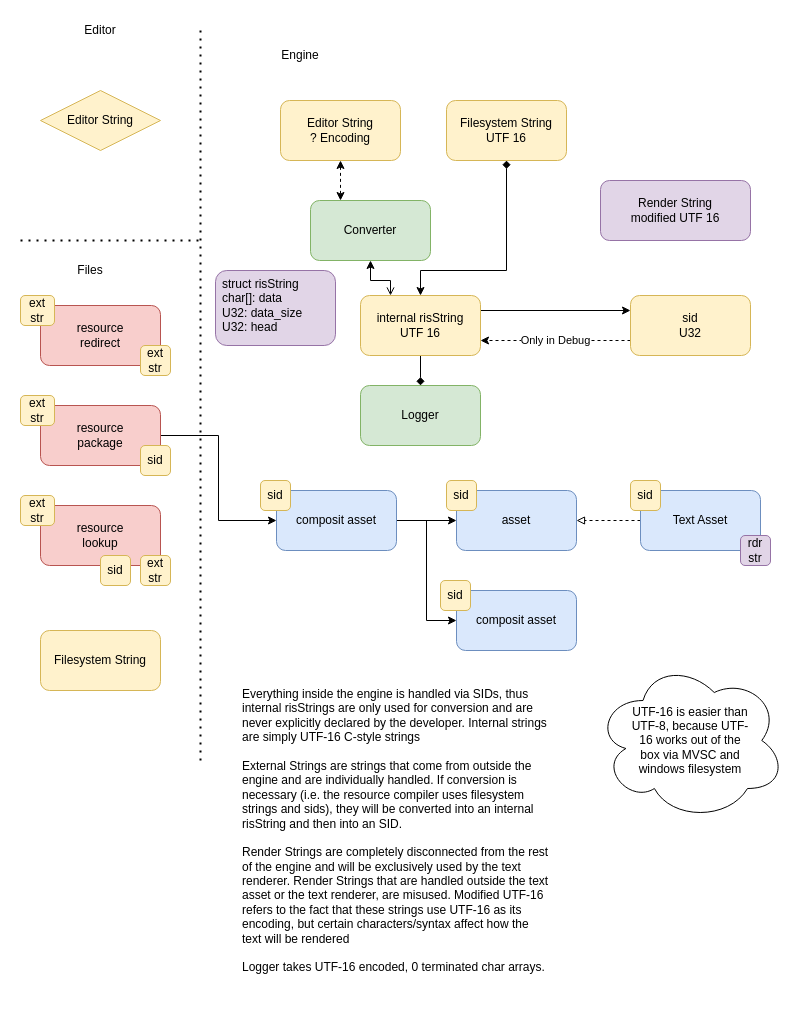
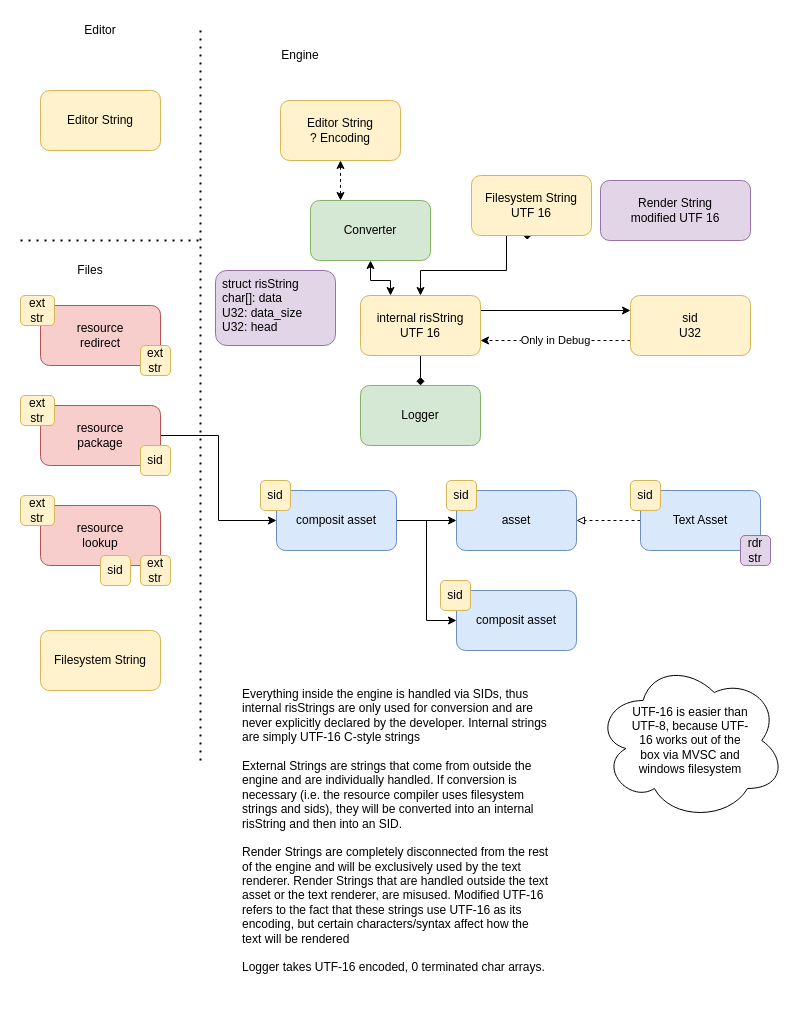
(101, 121) -> (101, 121)
(507, 131) -> (532, 206)
(391, 289) -> (391, 287)
